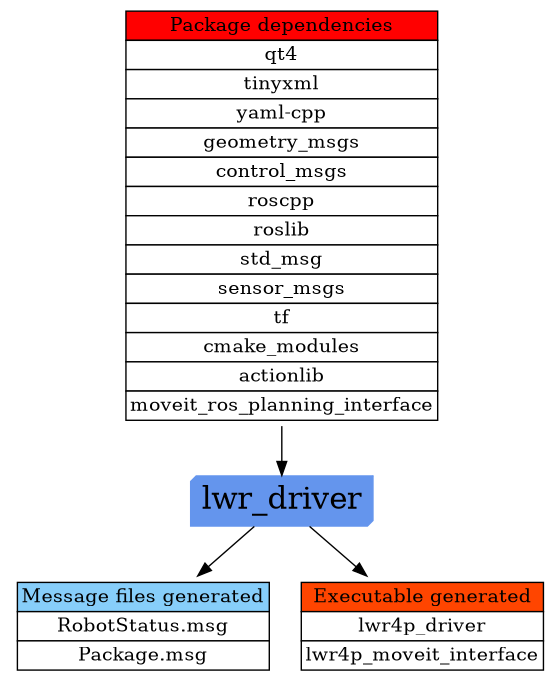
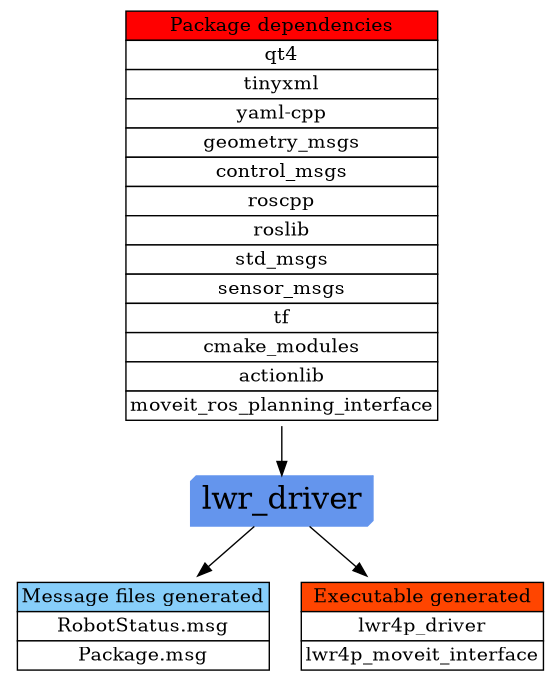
(282, 259) -> (282, 259)
